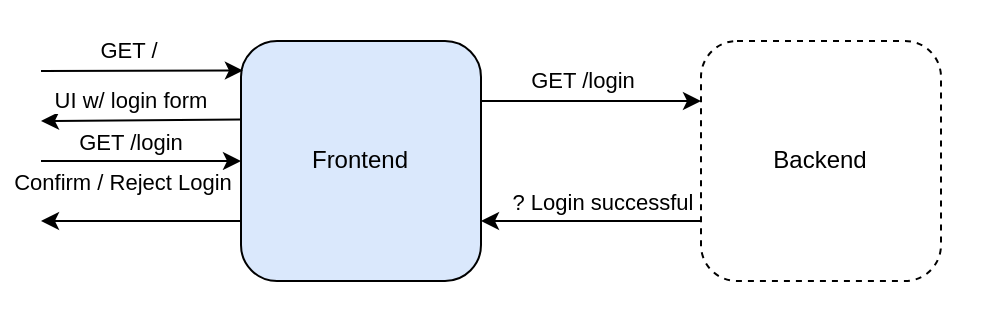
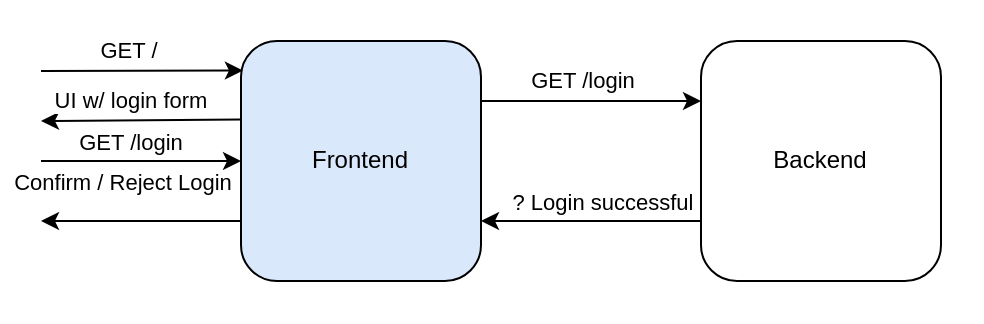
(821, 161) -> (821, 161)
